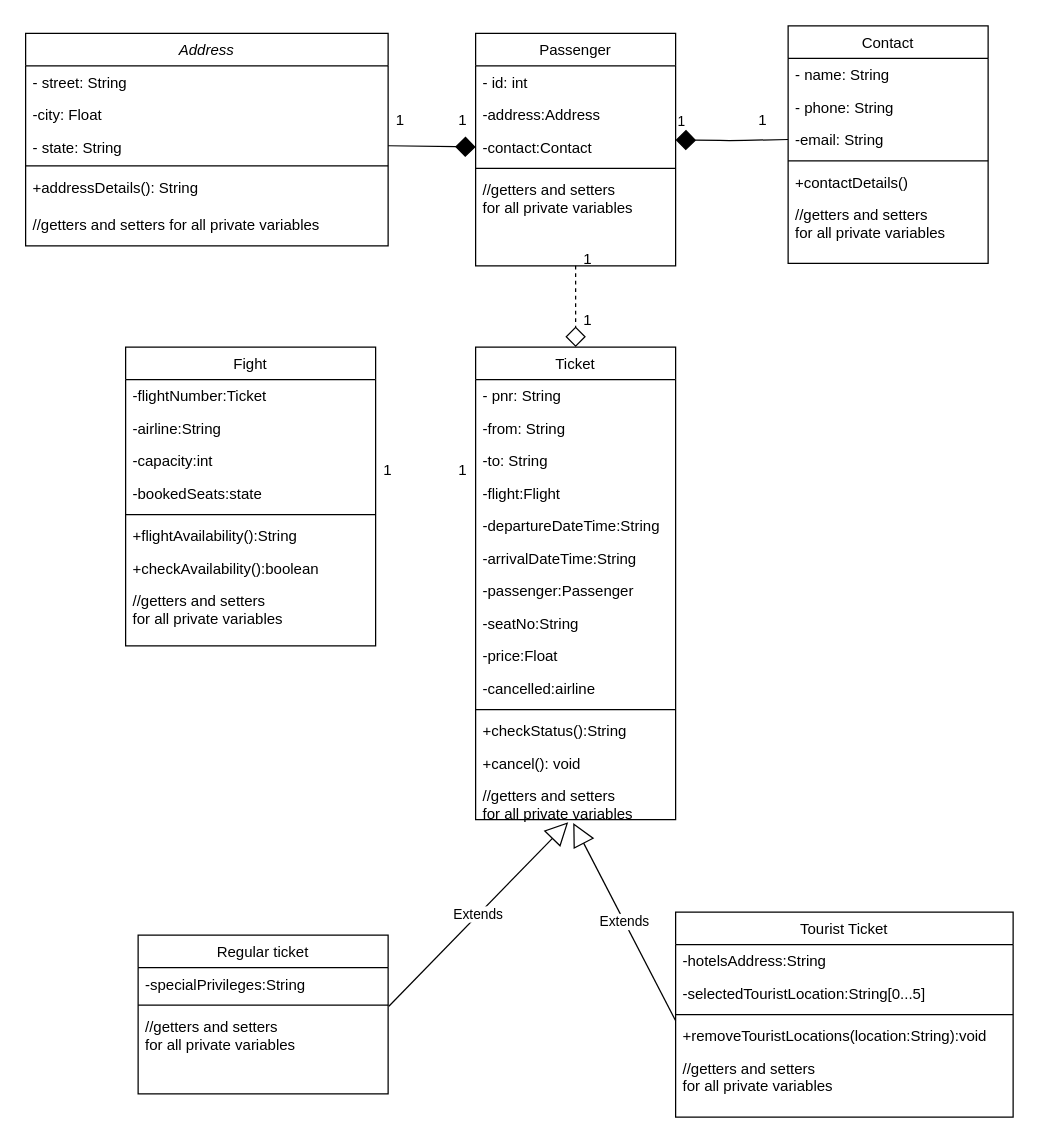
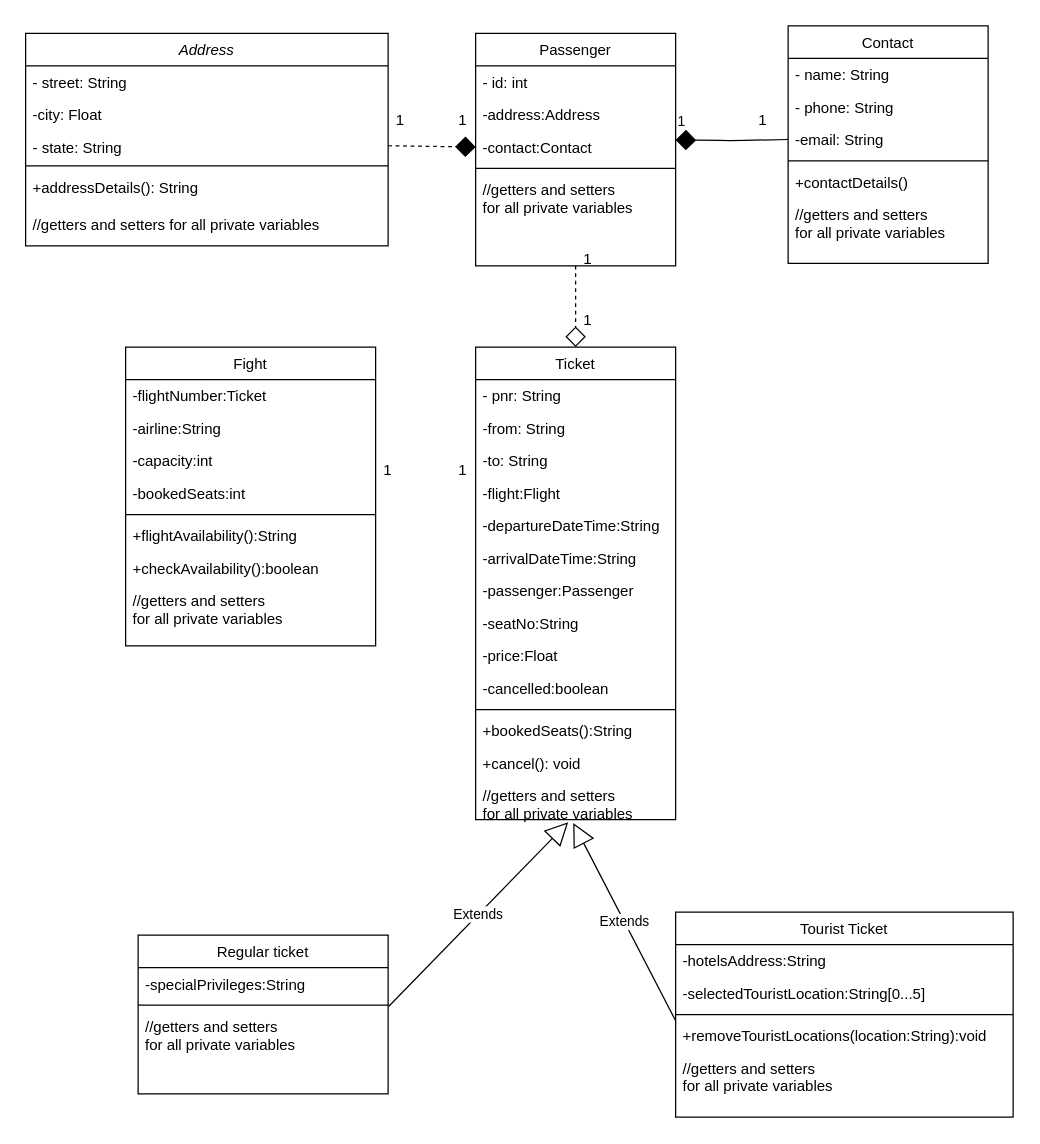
(423, 146) -> (423, 146)
(206, 494) -> (196, 494)
(546, 689) -> (550, 689)
(567, 731) -> (567, 731)
